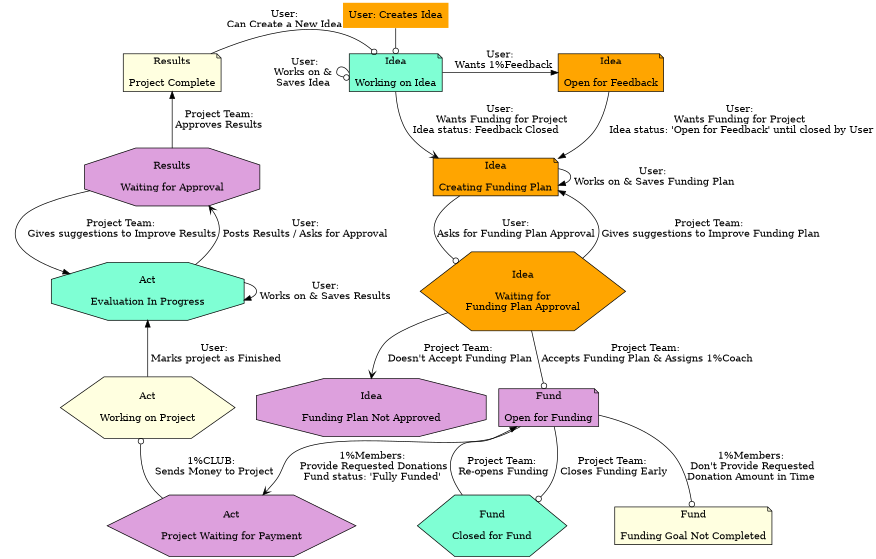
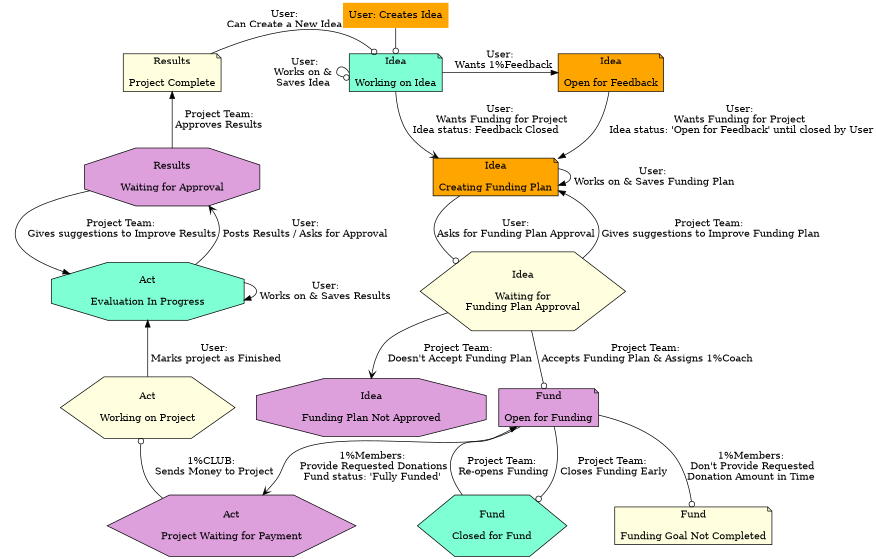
(523, 291) -> (523, 291)
